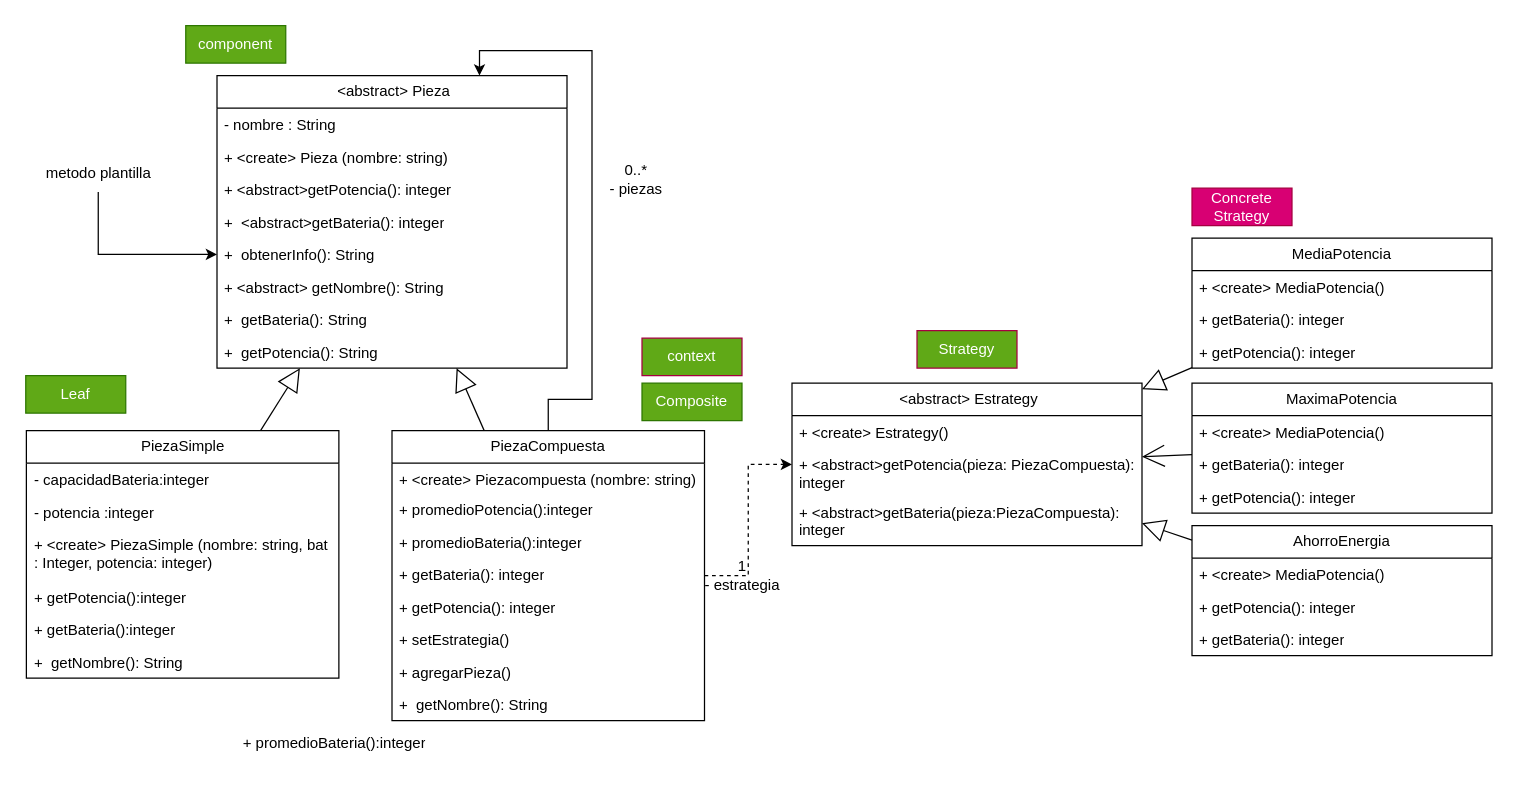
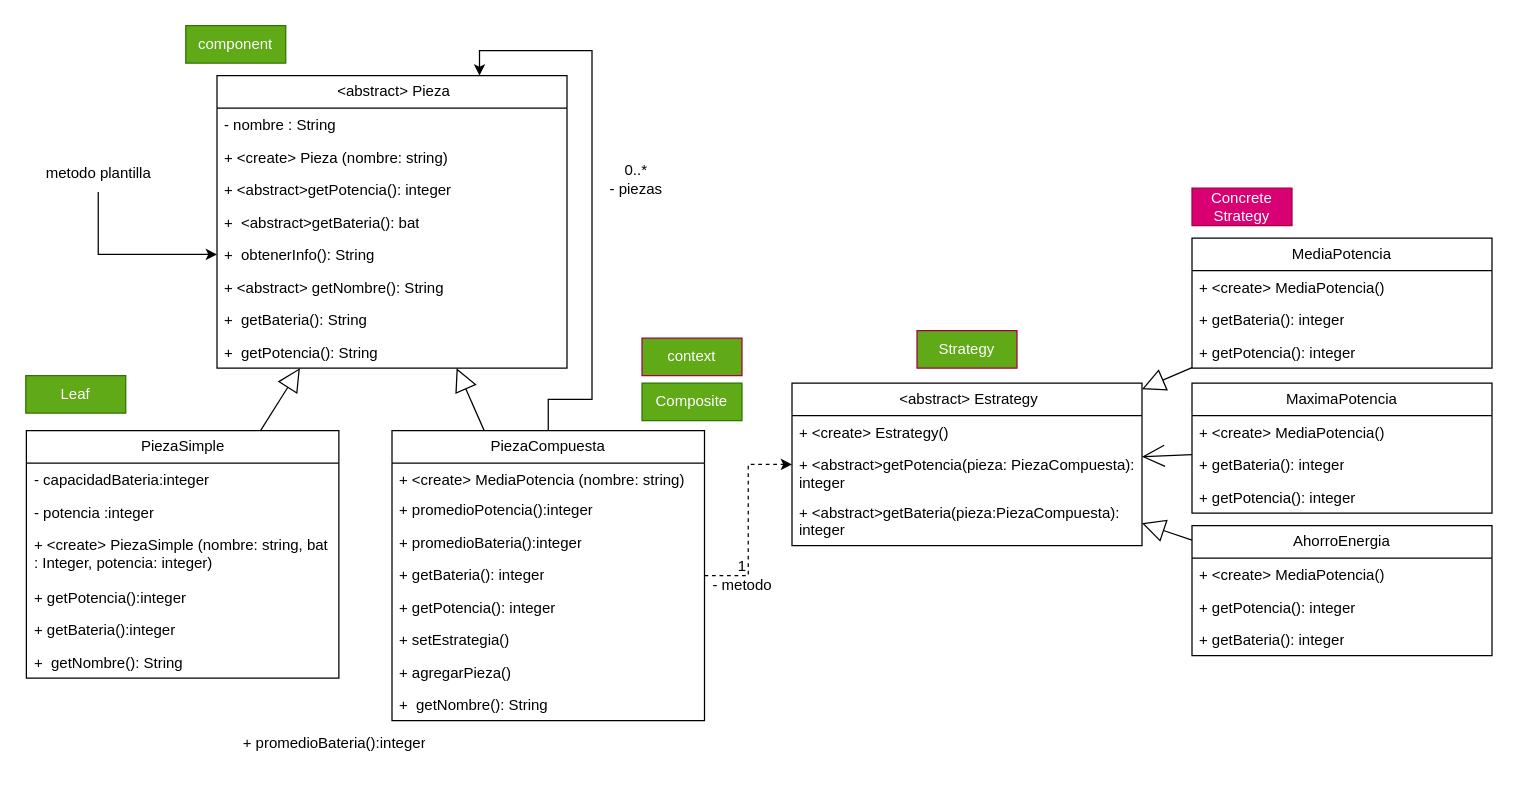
(359, 223) -> (345, 223)
(549, 490) -> (549, 490)
(743, 576) -> (743, 576)
